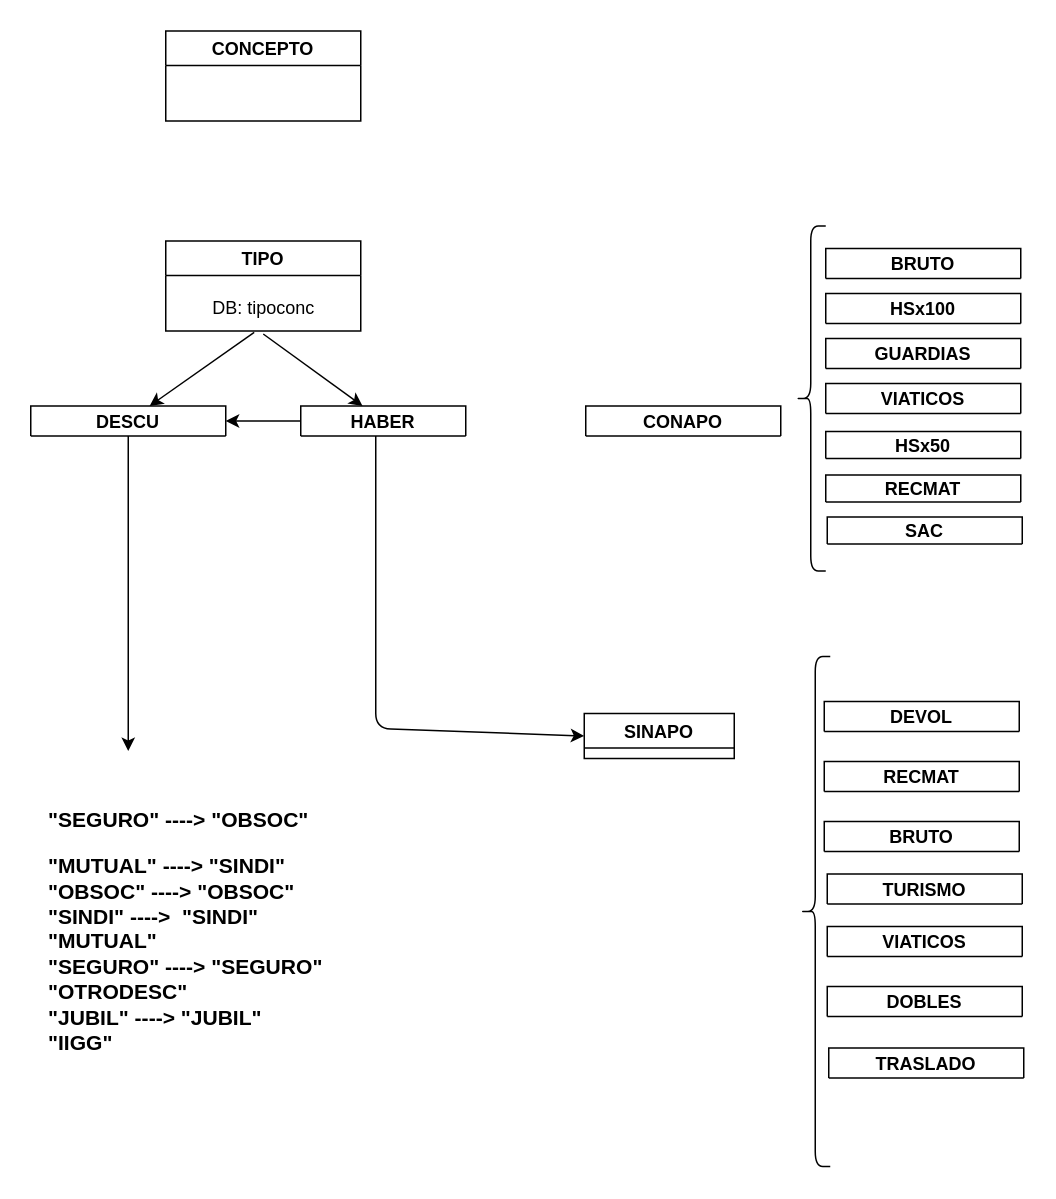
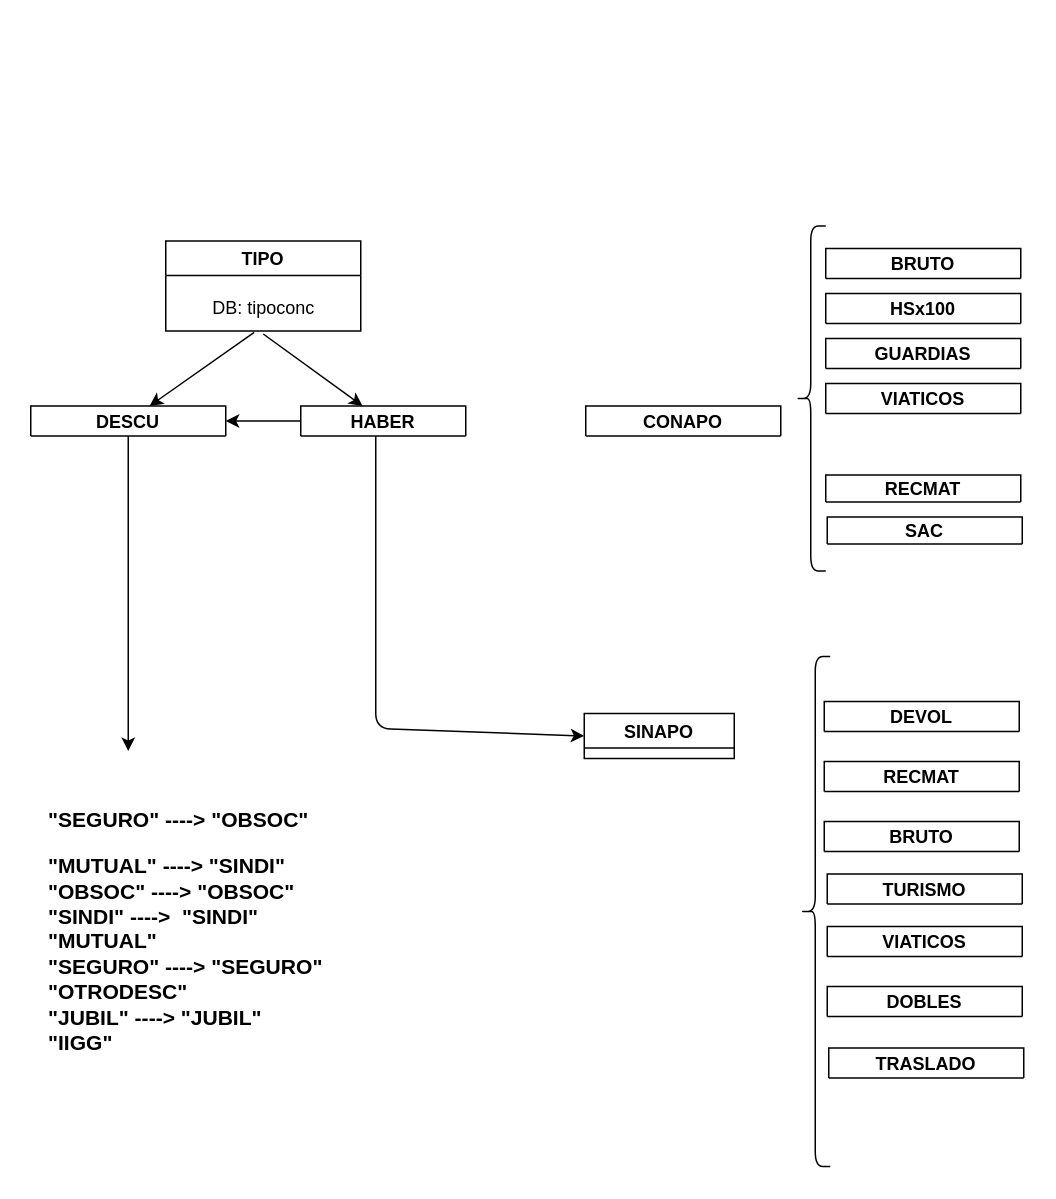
(263, 76) -> none
(923, 445) -> none
